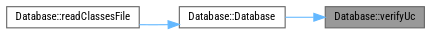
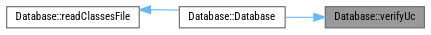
(154, 25) -> (165, 10)
